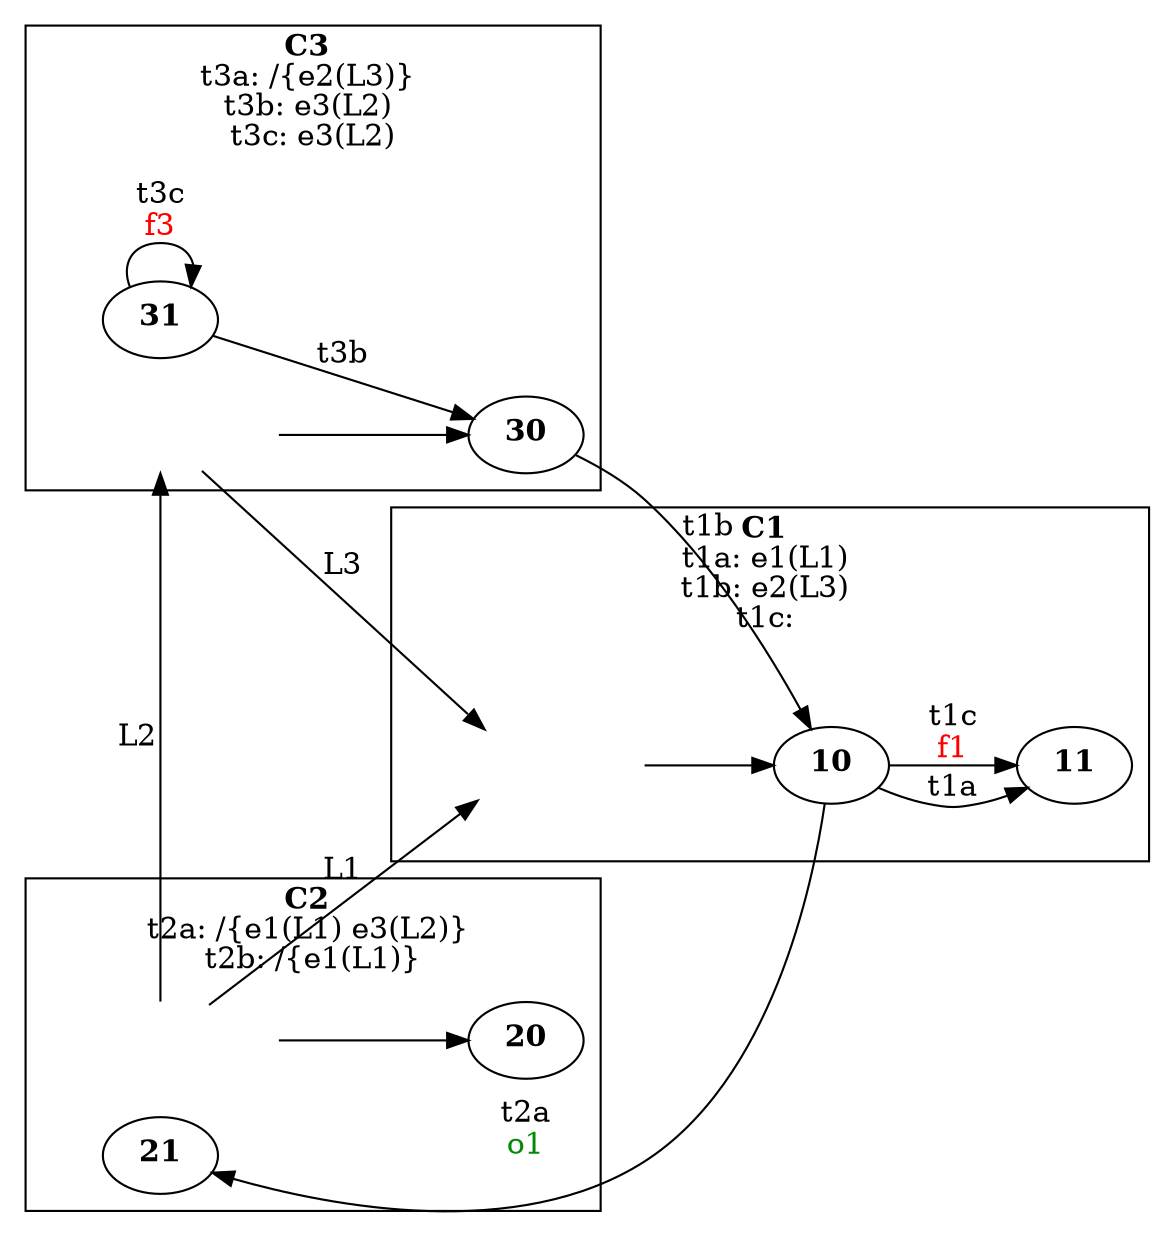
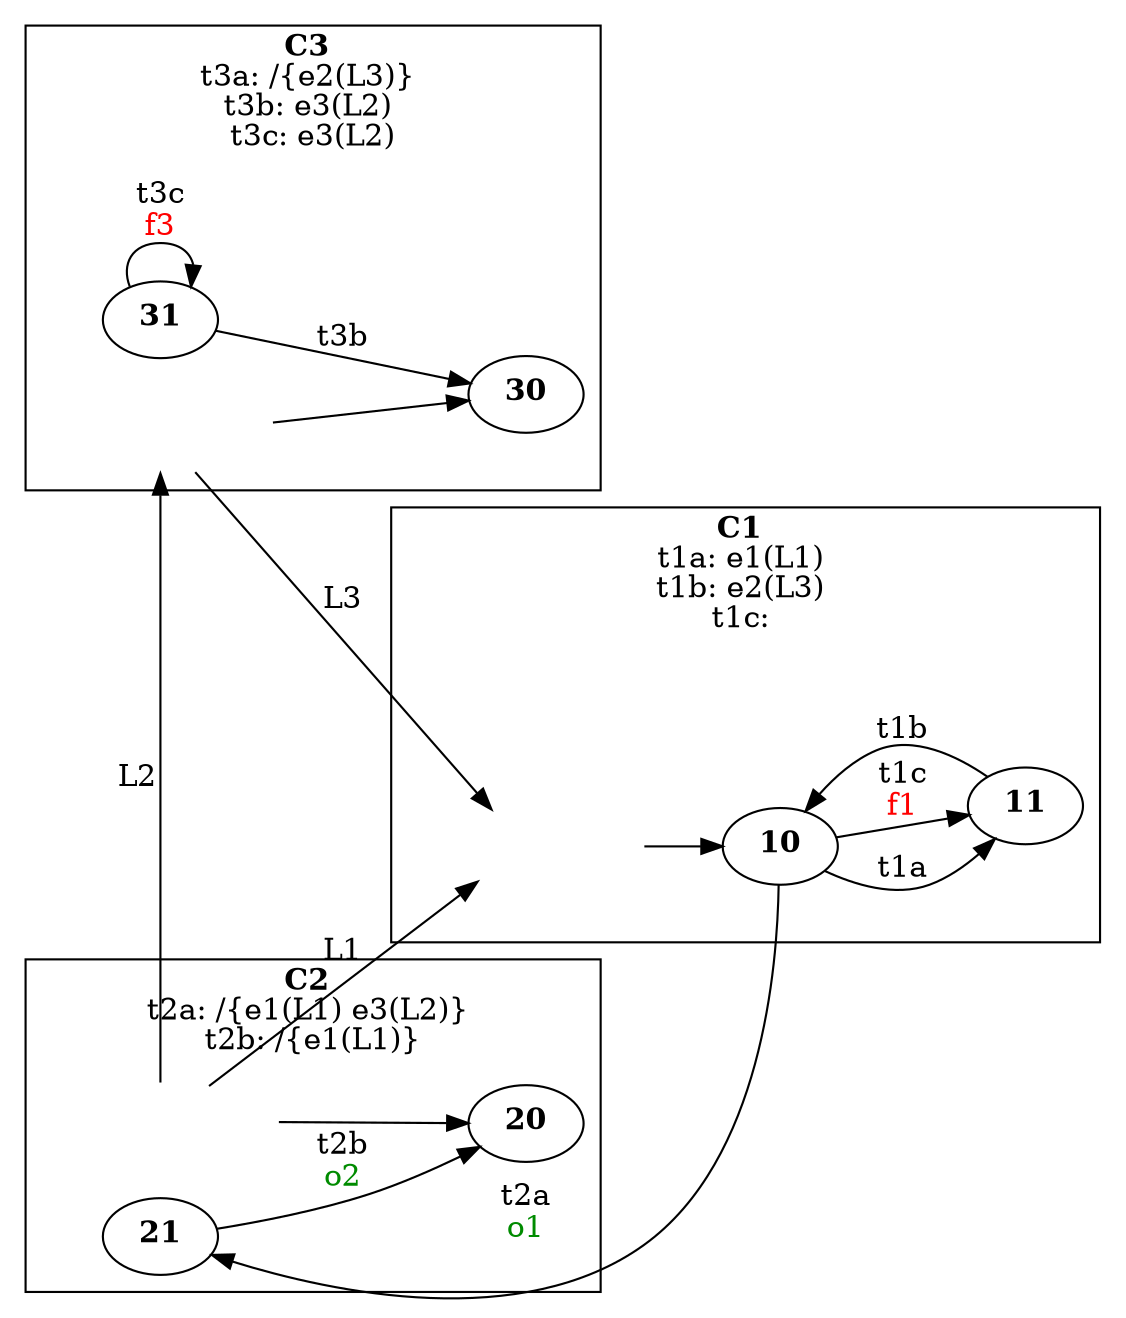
(706, 566) -> (899, 745)
none -> (342, 1202)
